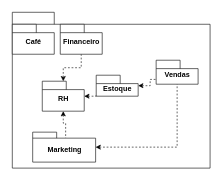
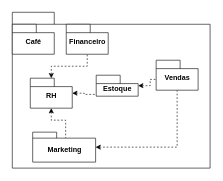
(81, 39) -> (87, 39)
(177, 72) -> (177, 75)
(63, 96) -> (51, 93)
